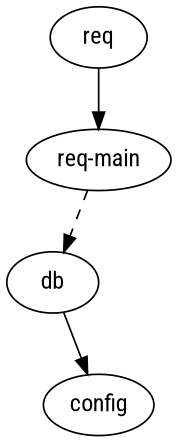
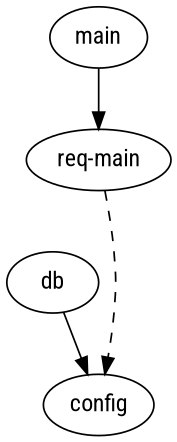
(99, 37) -> (99, 37)
(79, 213) -> (116, 274)
